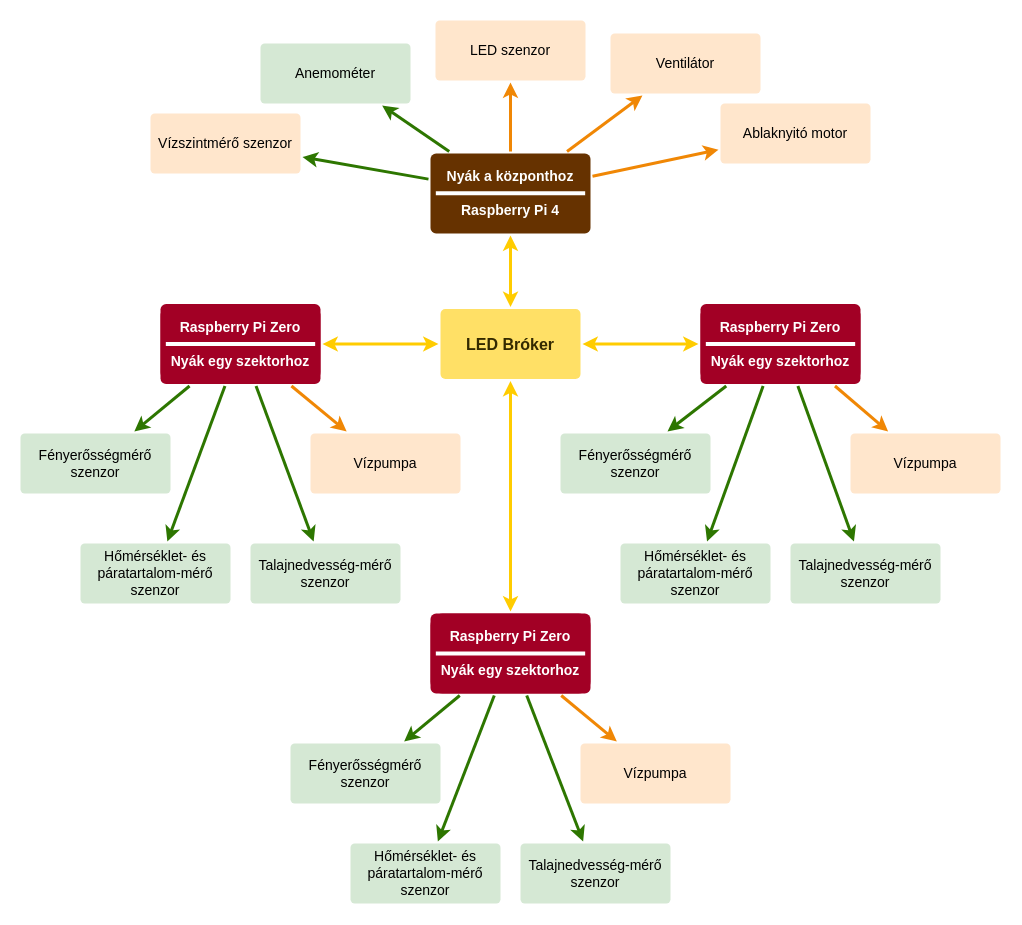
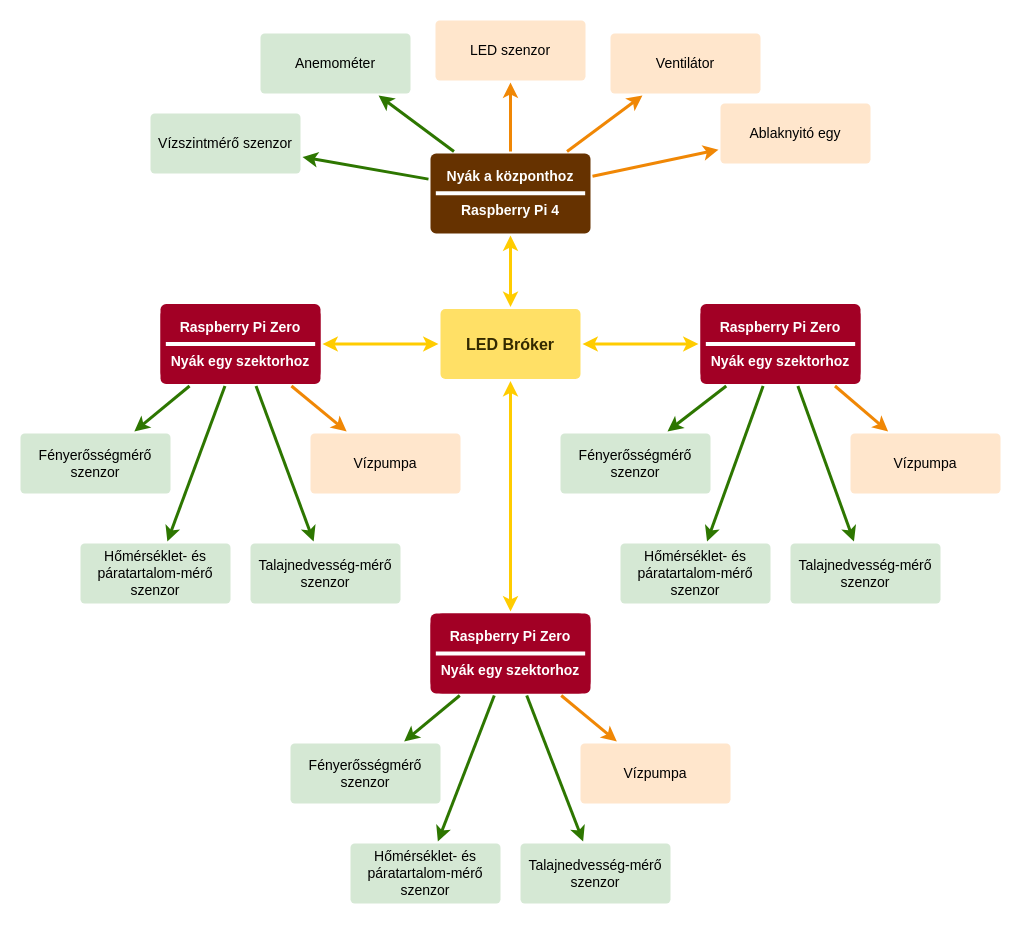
(336, 74) -> (336, 64)
(796, 134) -> (796, 134)
(226, 144) -> (226, 144)
